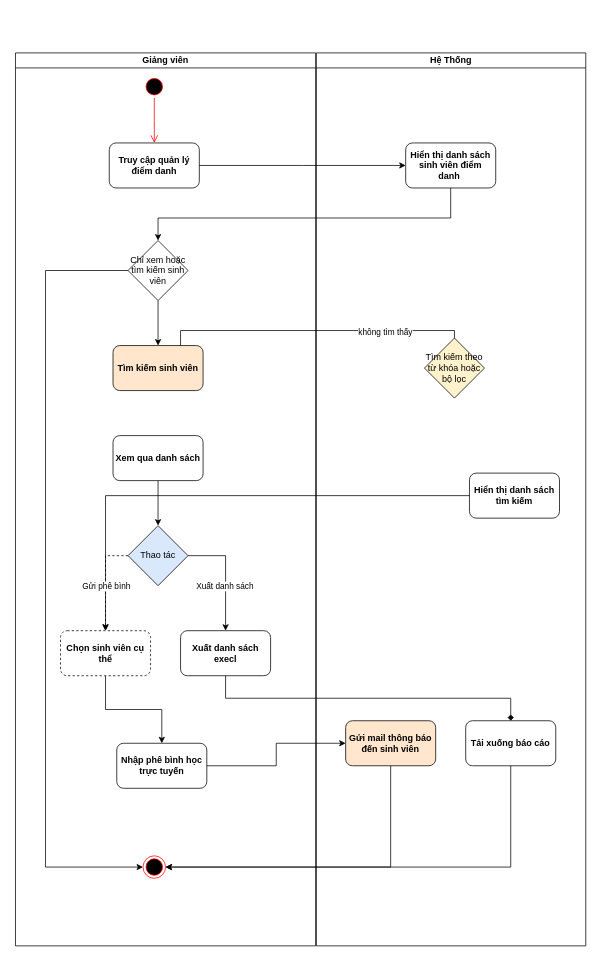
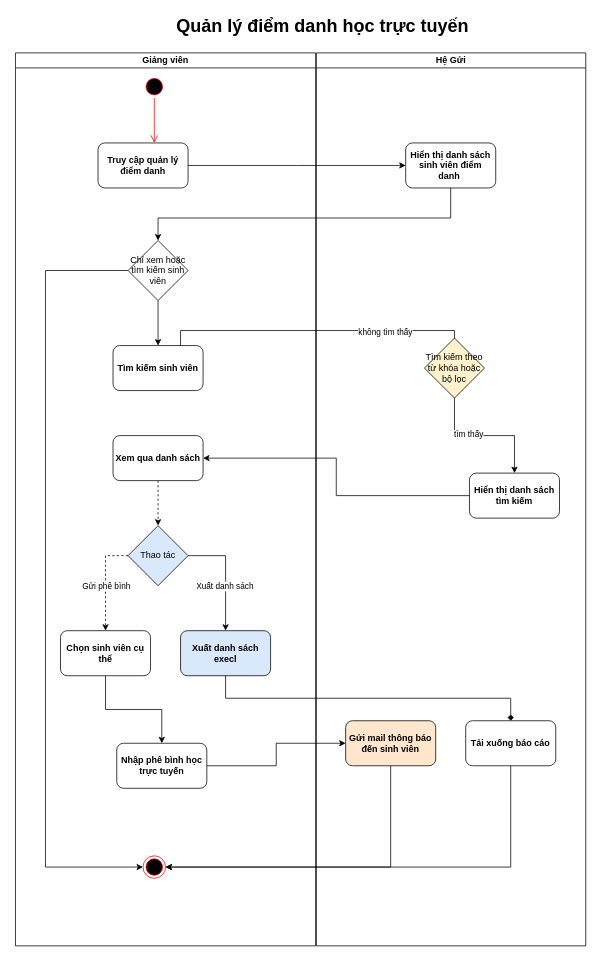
none -> (323, 27)
(451, 60) -> (451, 60)
(154, 165) -> (143, 165)
(158, 368) -> (158, 368)
none -> (481, 435)
(193, 495) -> (336, 476)
(158, 500) -> (158, 500)
(105, 653) -> (105, 653)
(225, 653) -> (225, 653)
